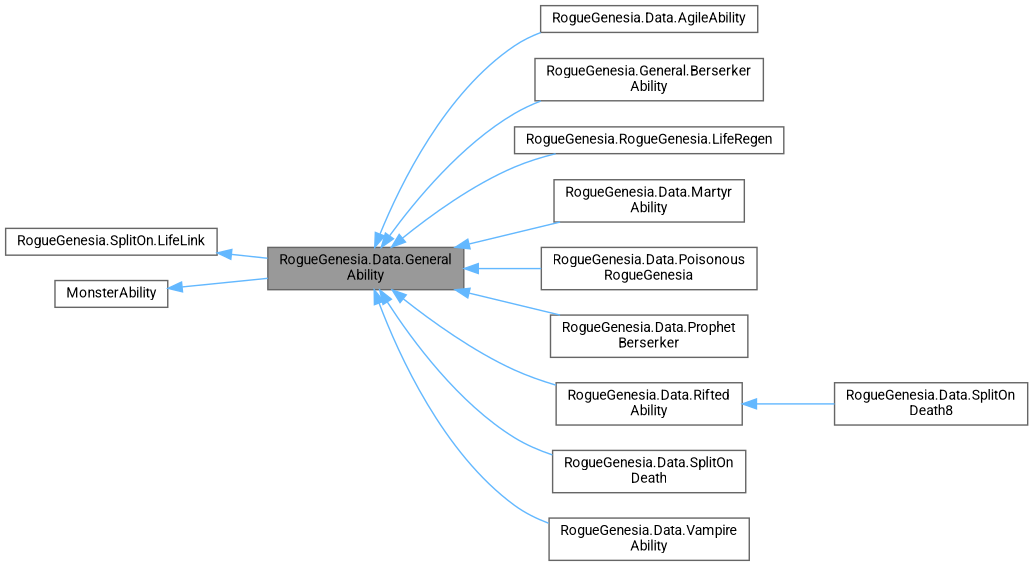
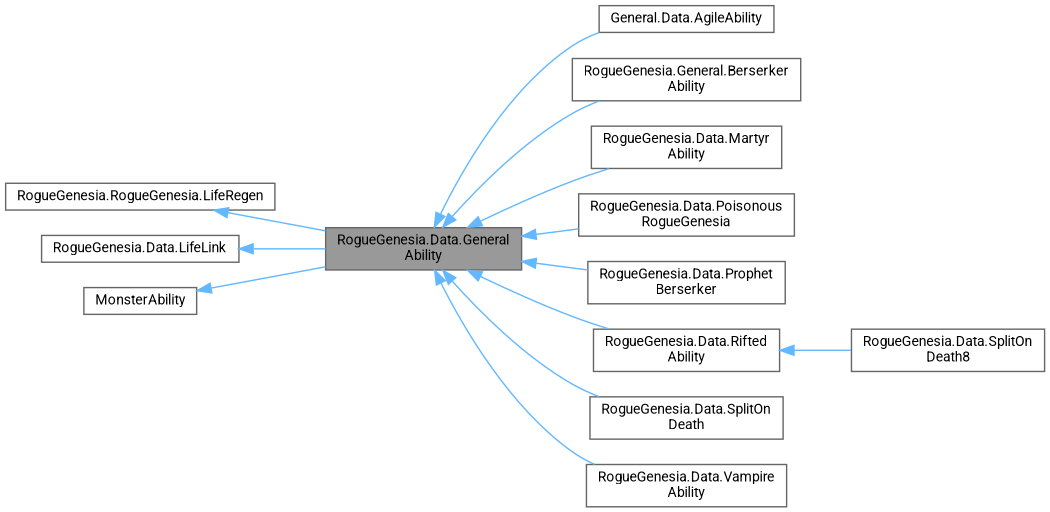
(649, 19) -> (687, 19)
(475, 188) -> (277, 222)
(111, 242) -> (140, 249)
